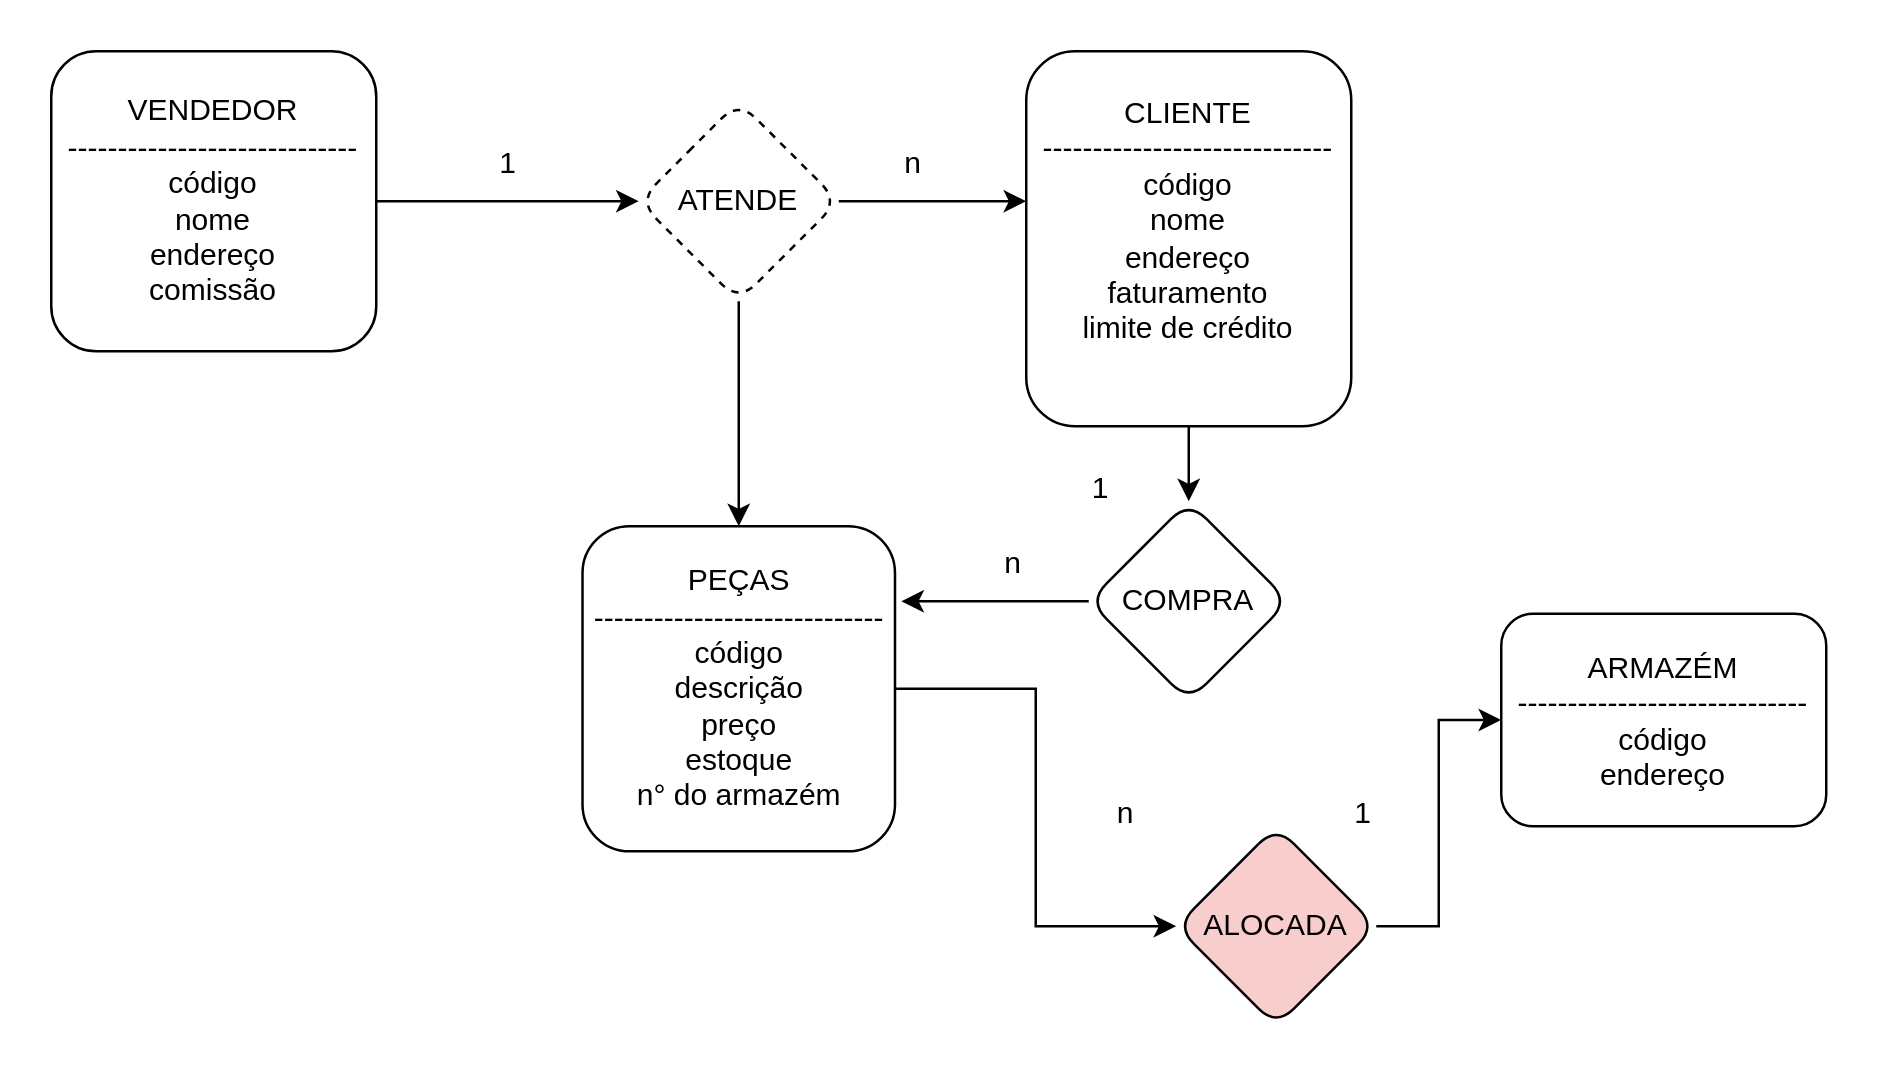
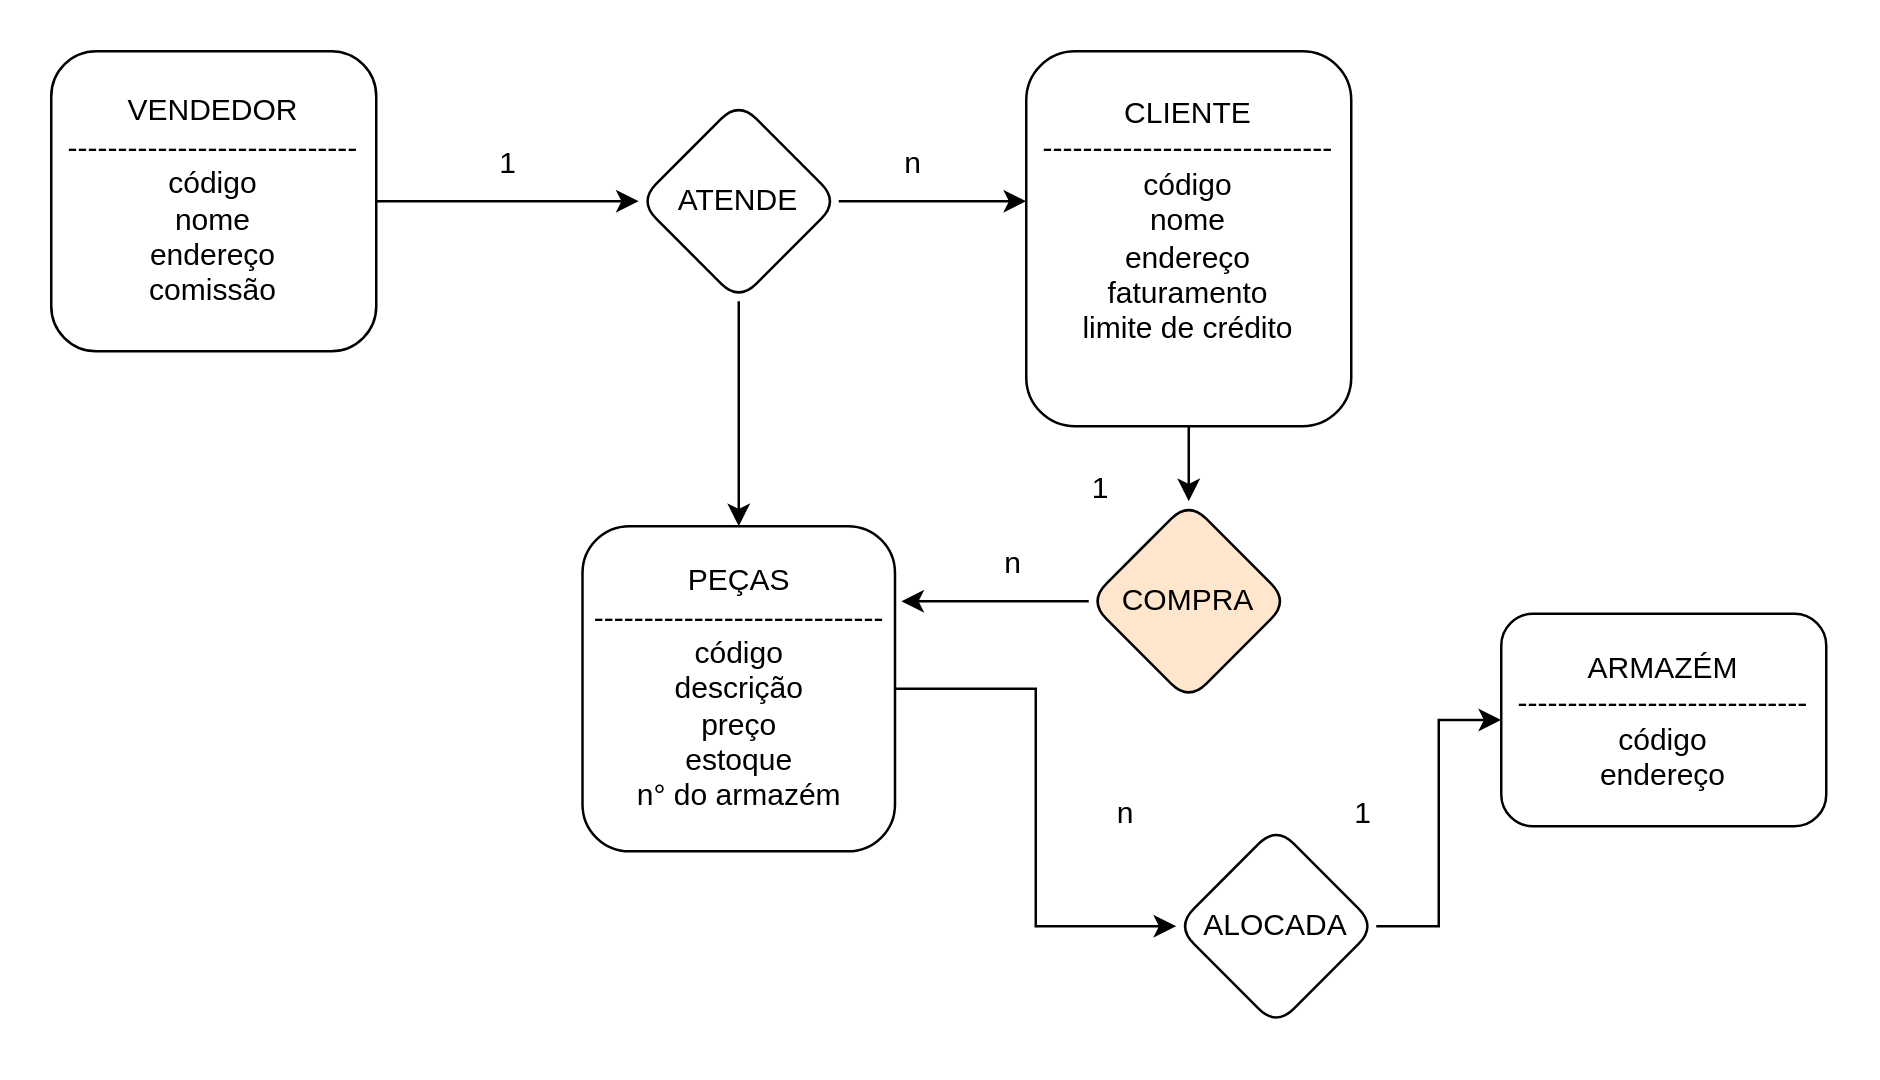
(739, 201) -> (739, 201)
(1189, 601) -> (1189, 601)
(1276, 926) -> (1276, 926)
